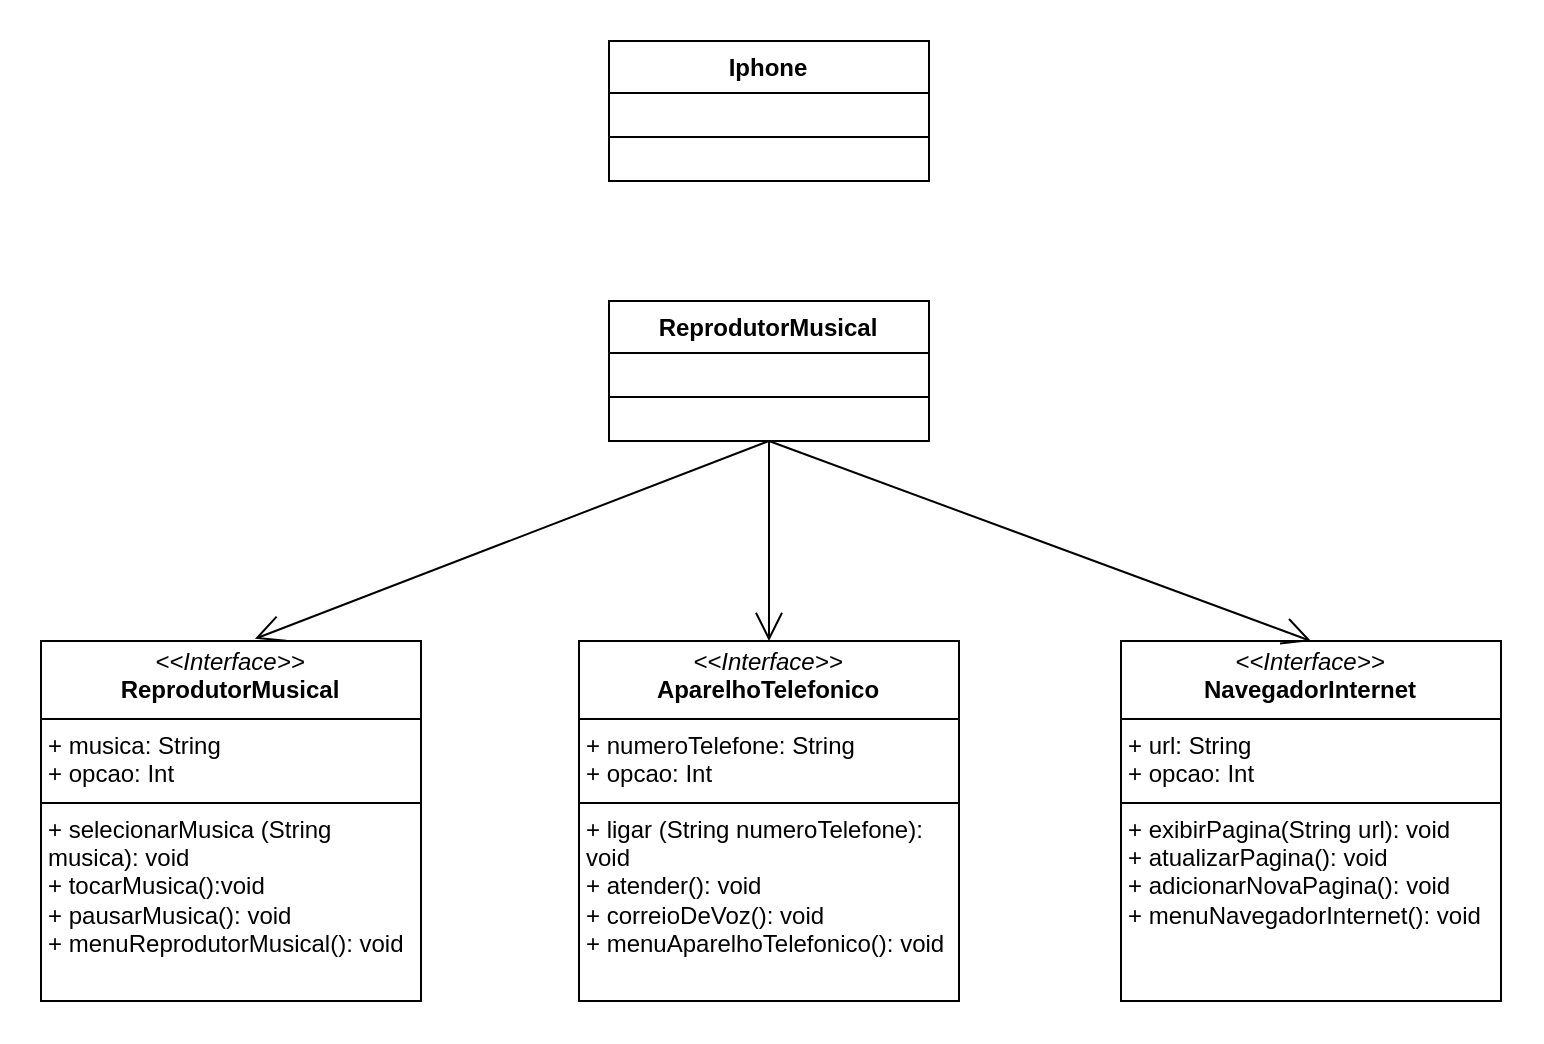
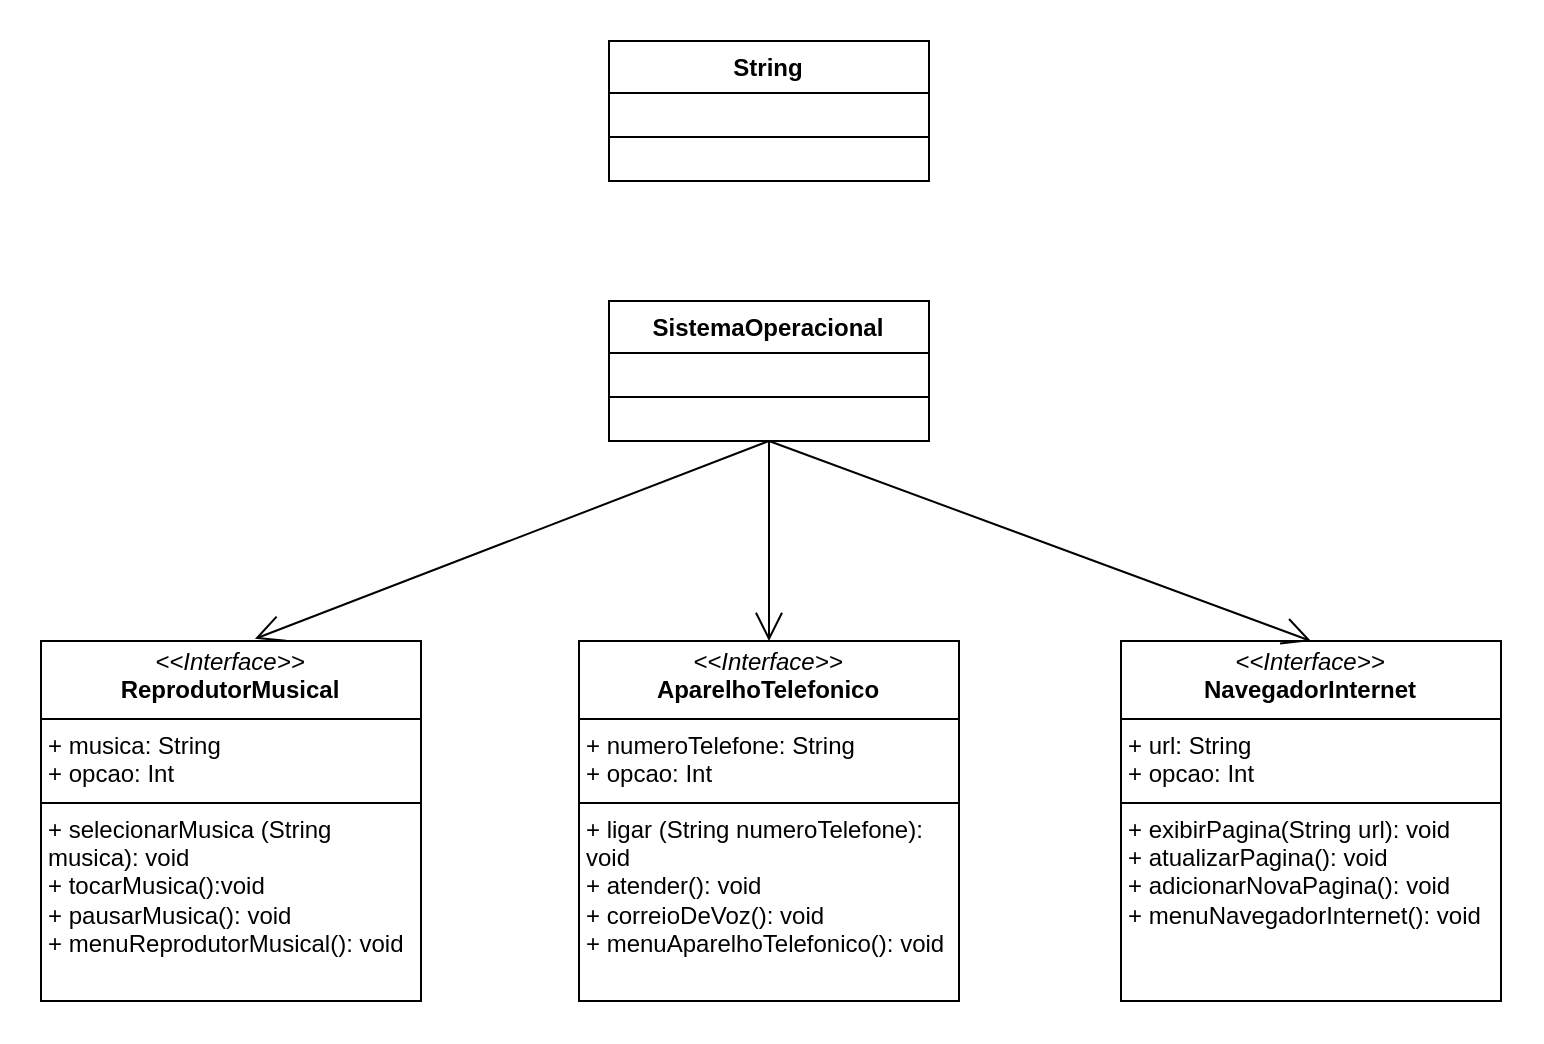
(769, 69) -> (769, 69)
(769, 329) -> (769, 329)
